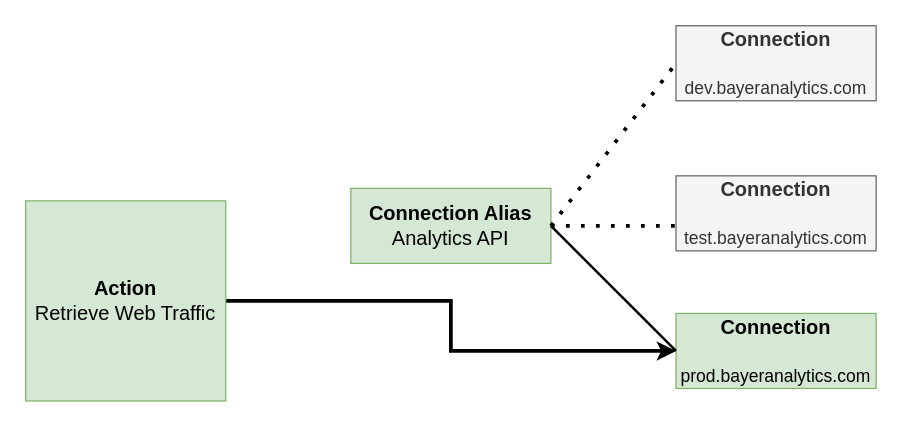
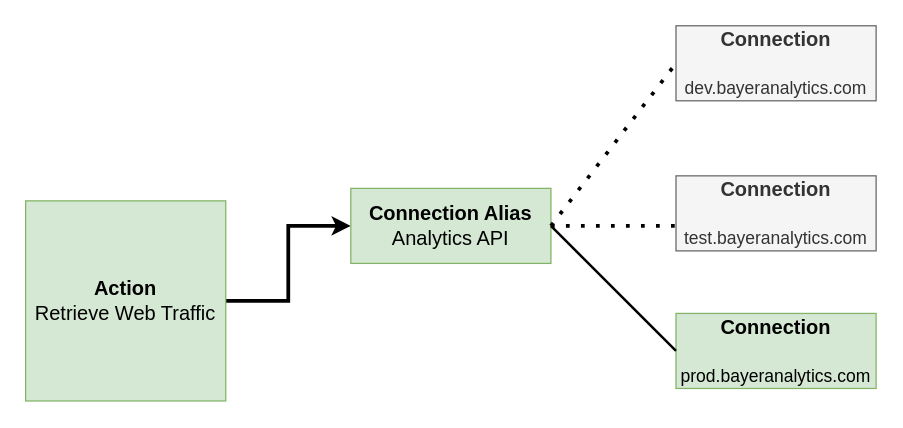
(451, 350) -> (288, 239)
